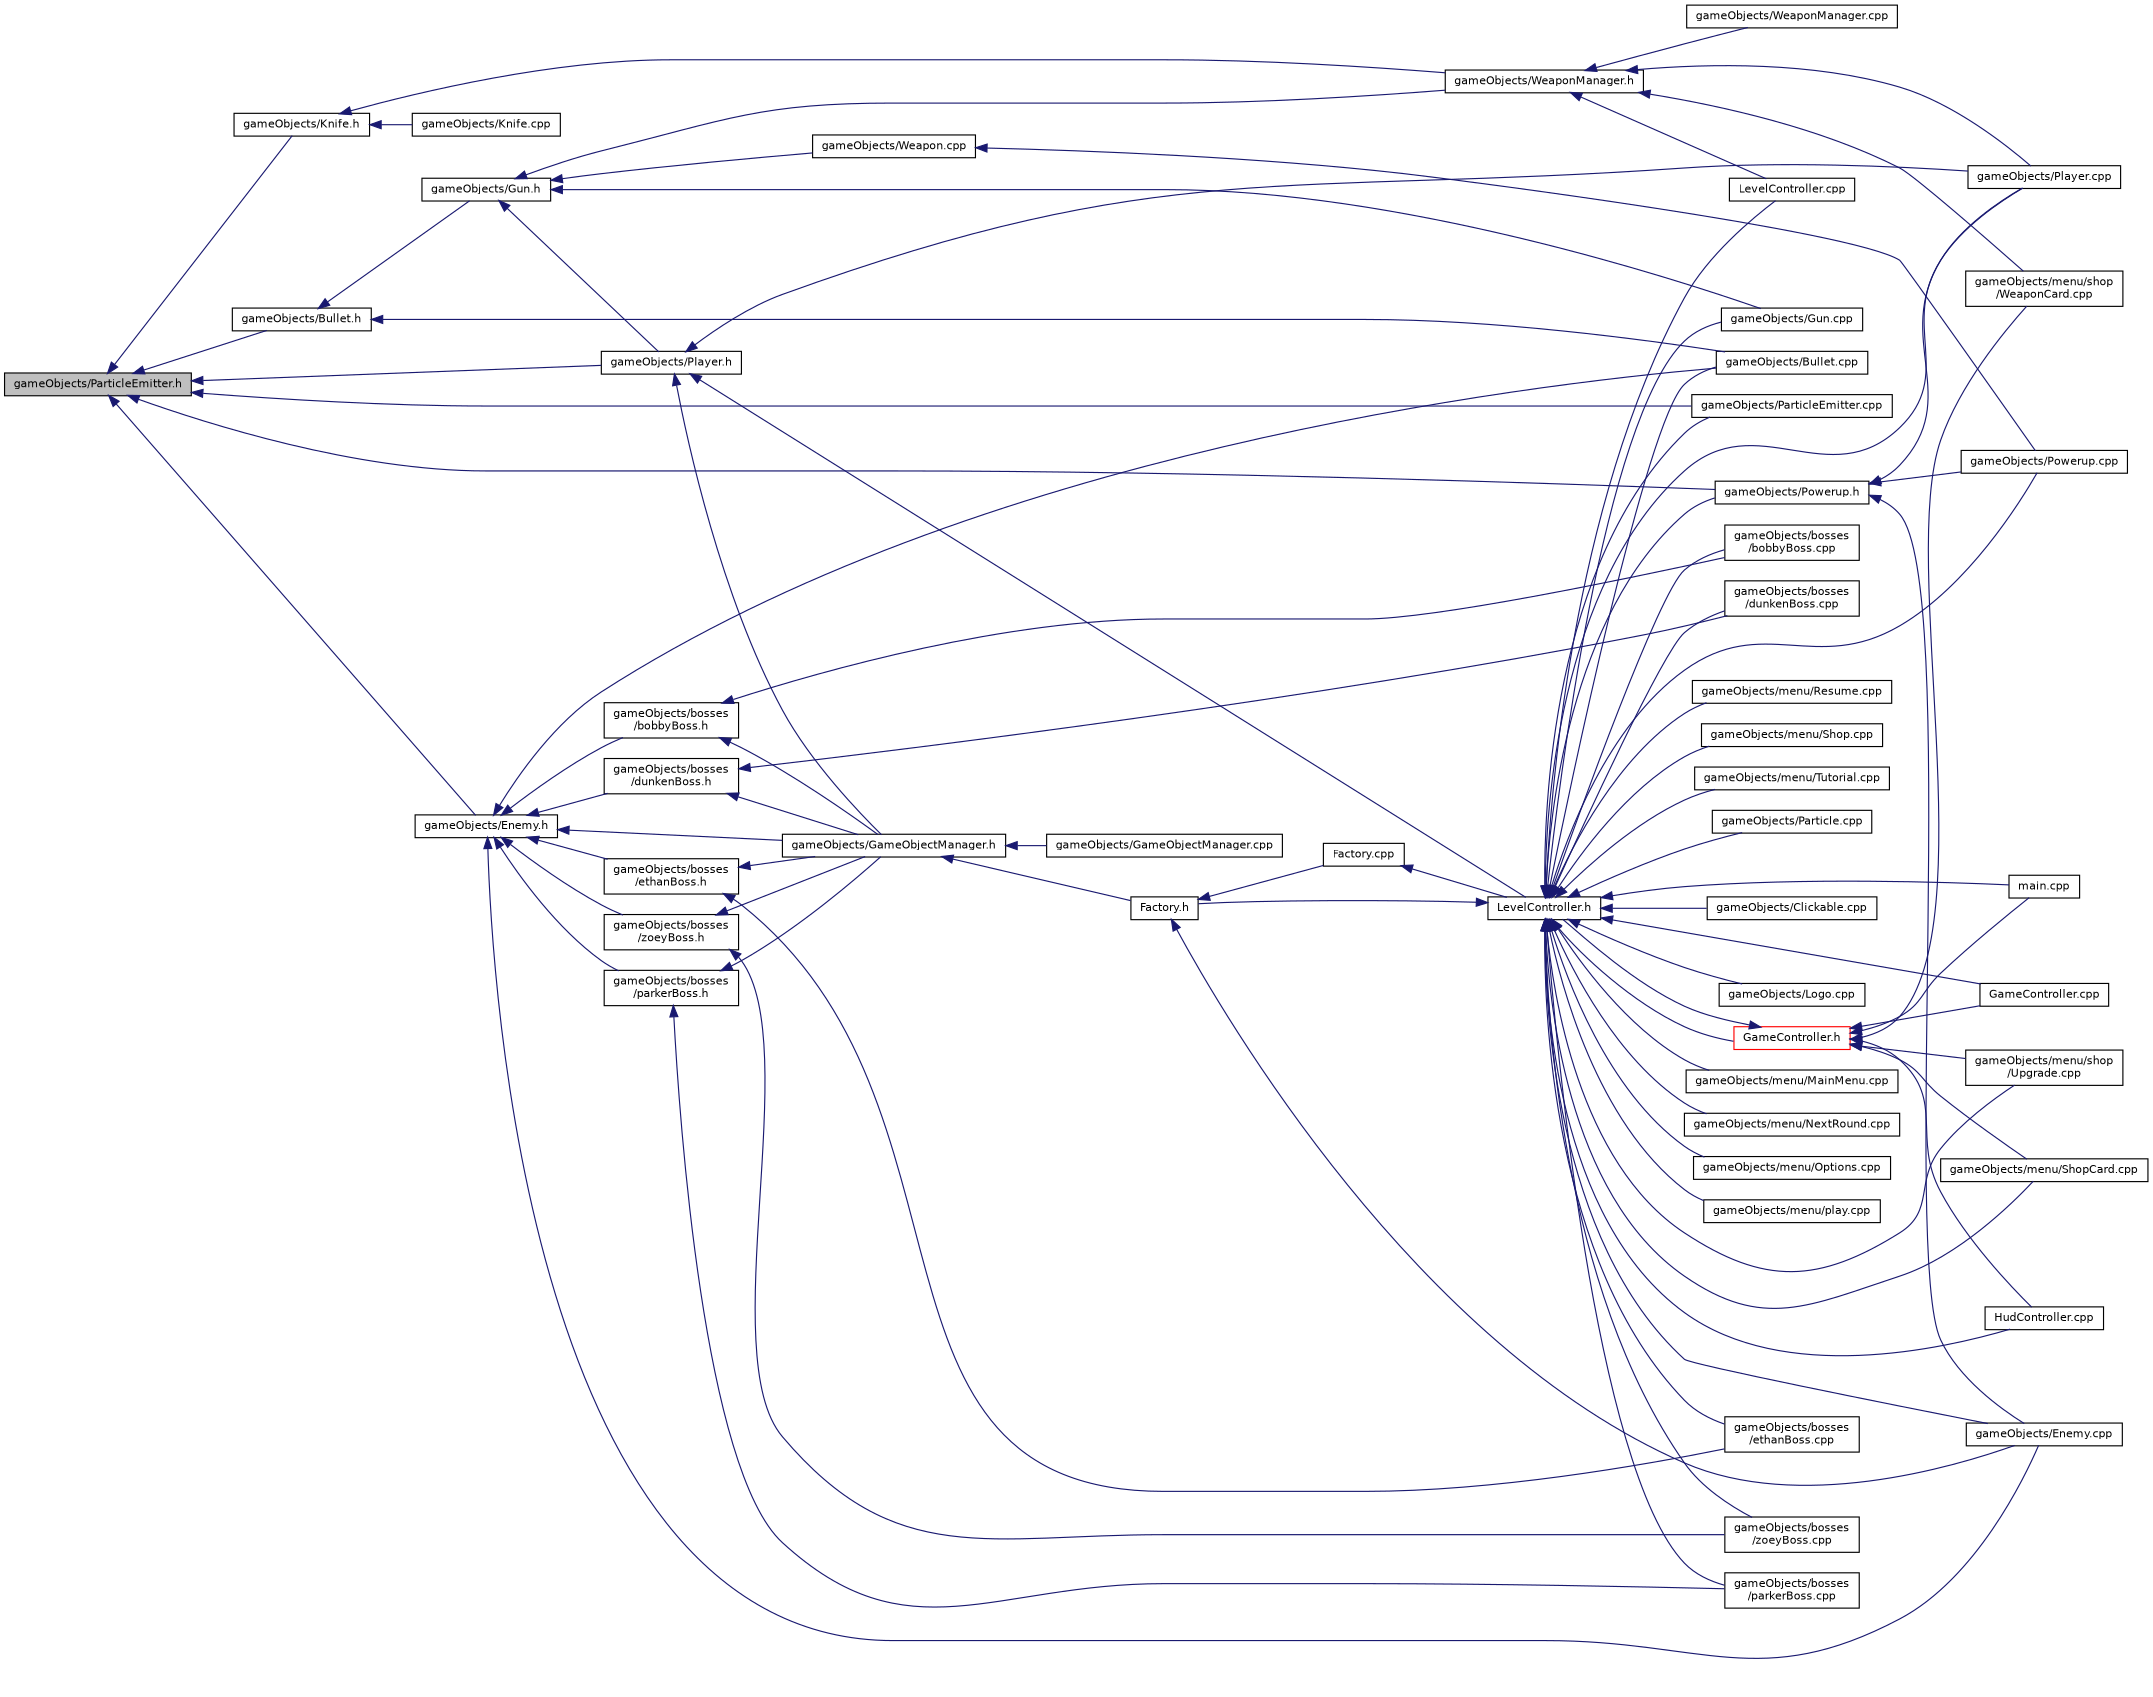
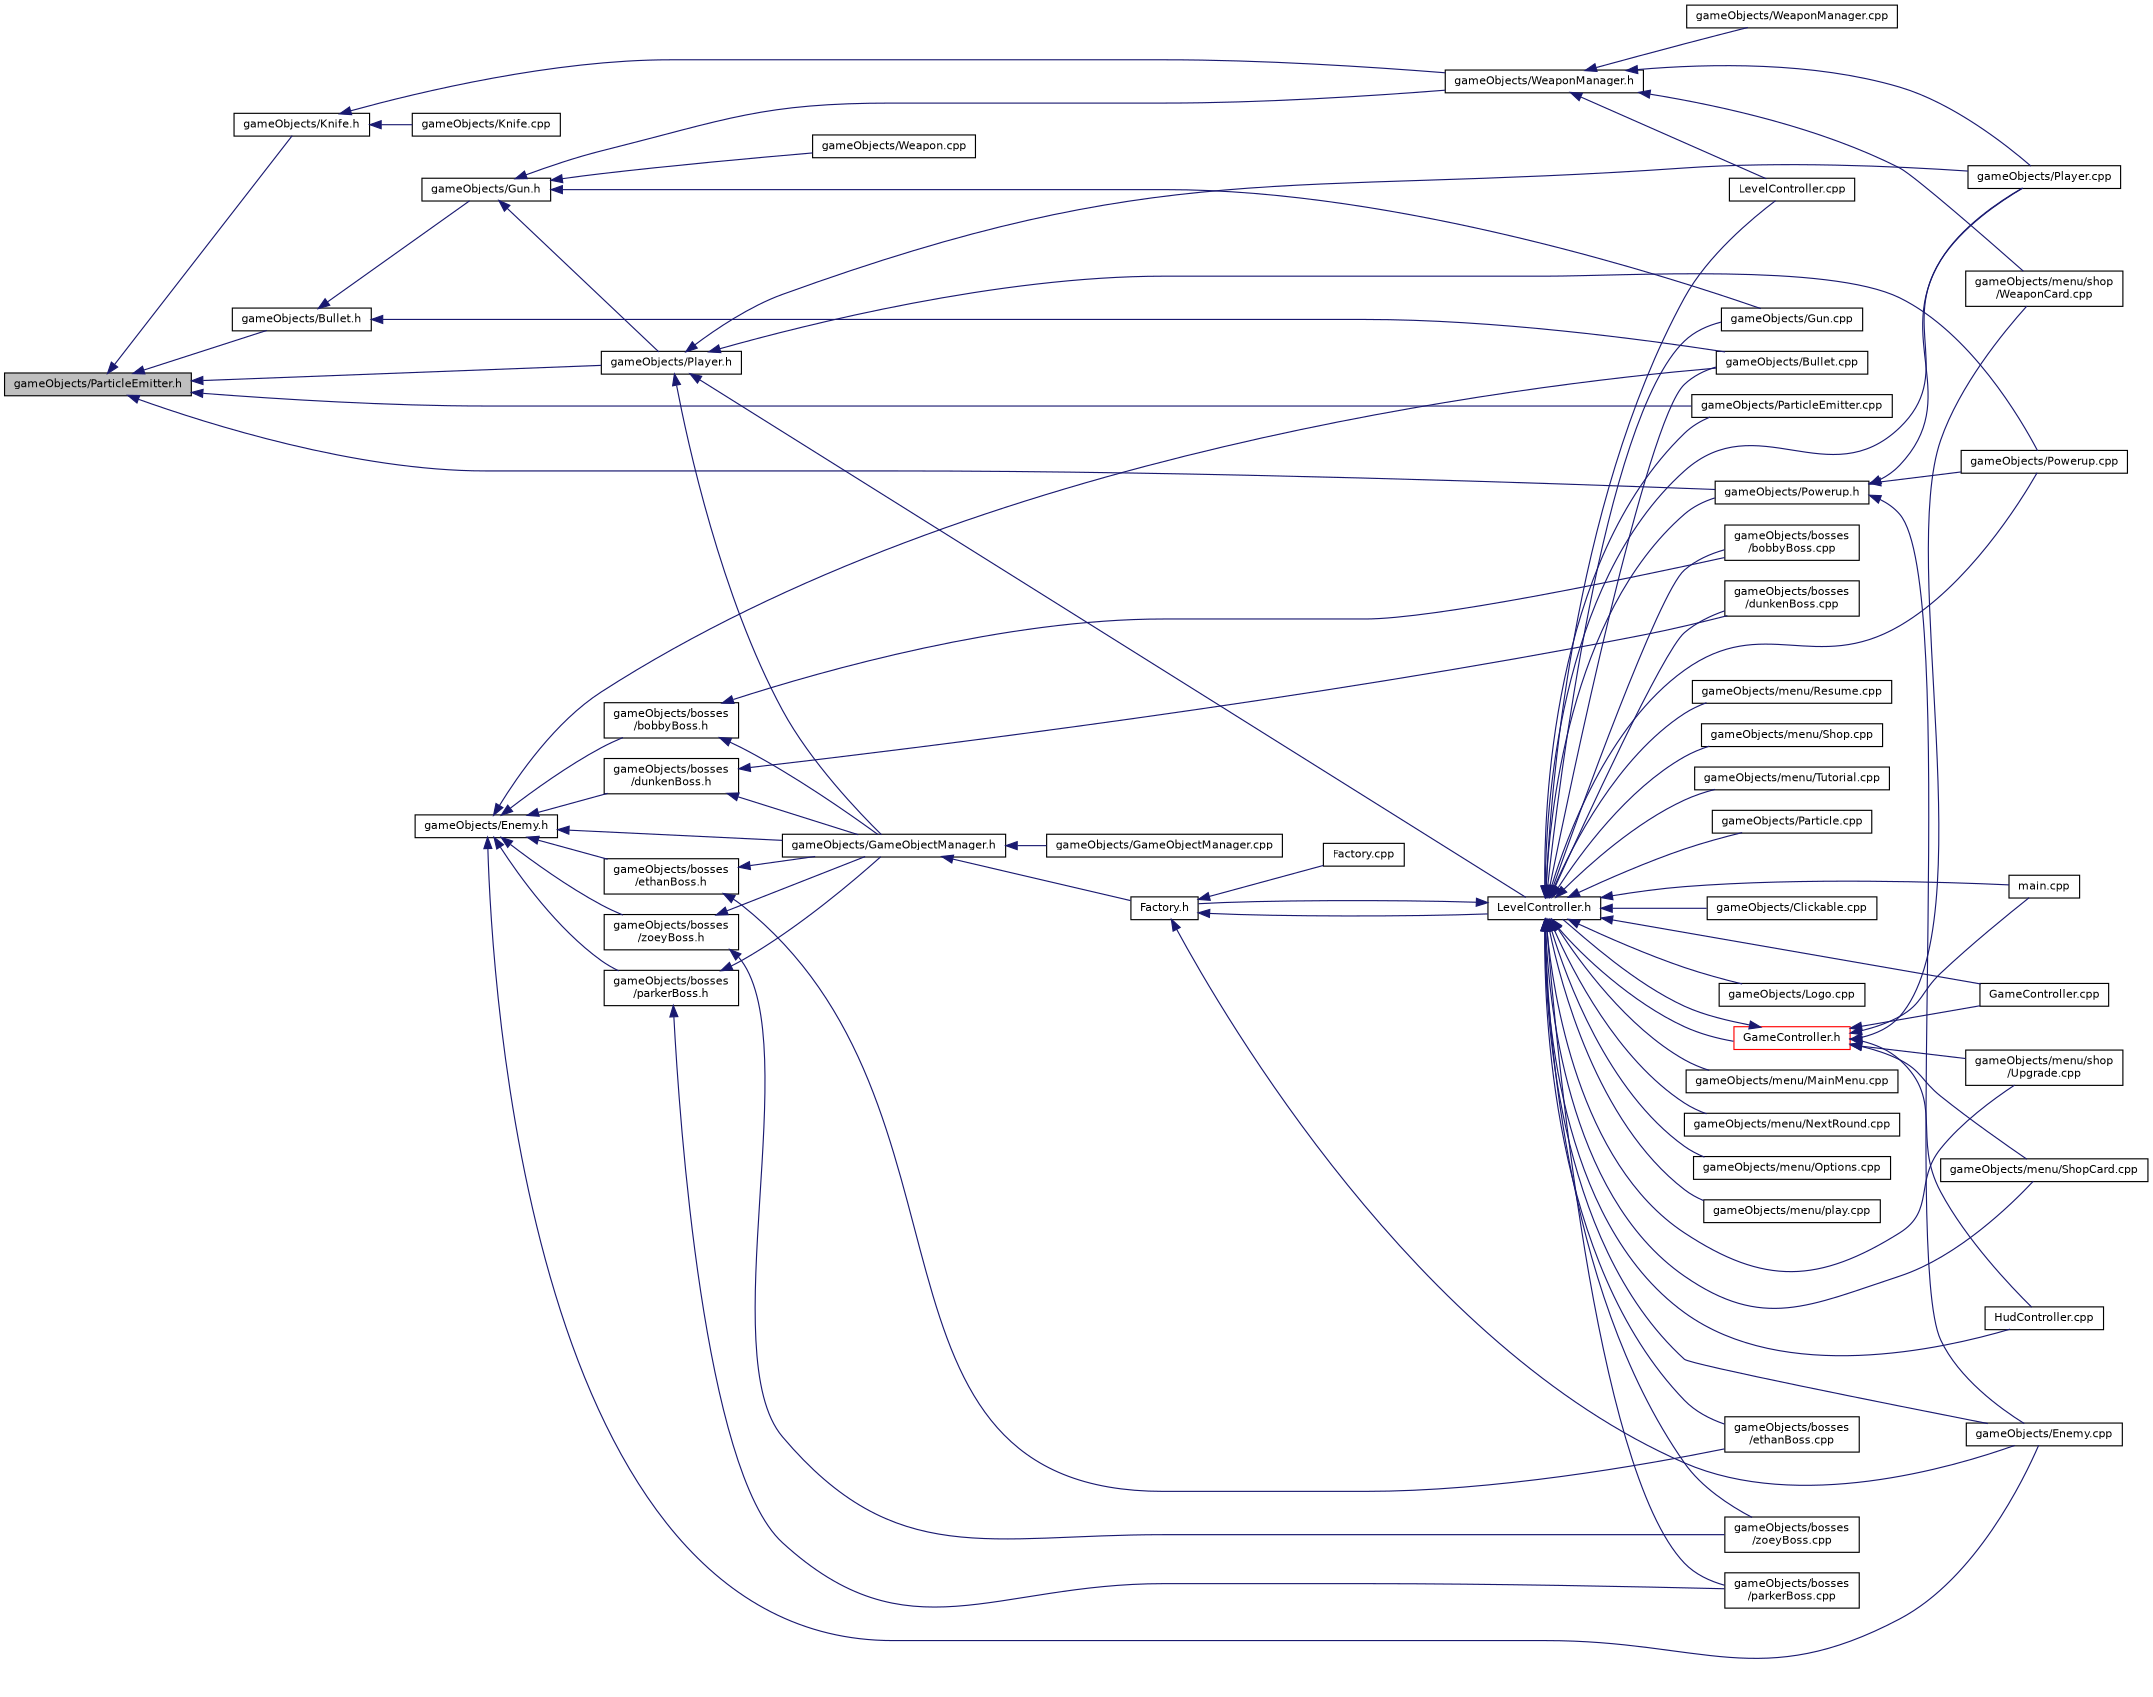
(1563, 195) -> (1412, 276)
(296, 610) -> none
(1459, 883) -> (1349, 916)
